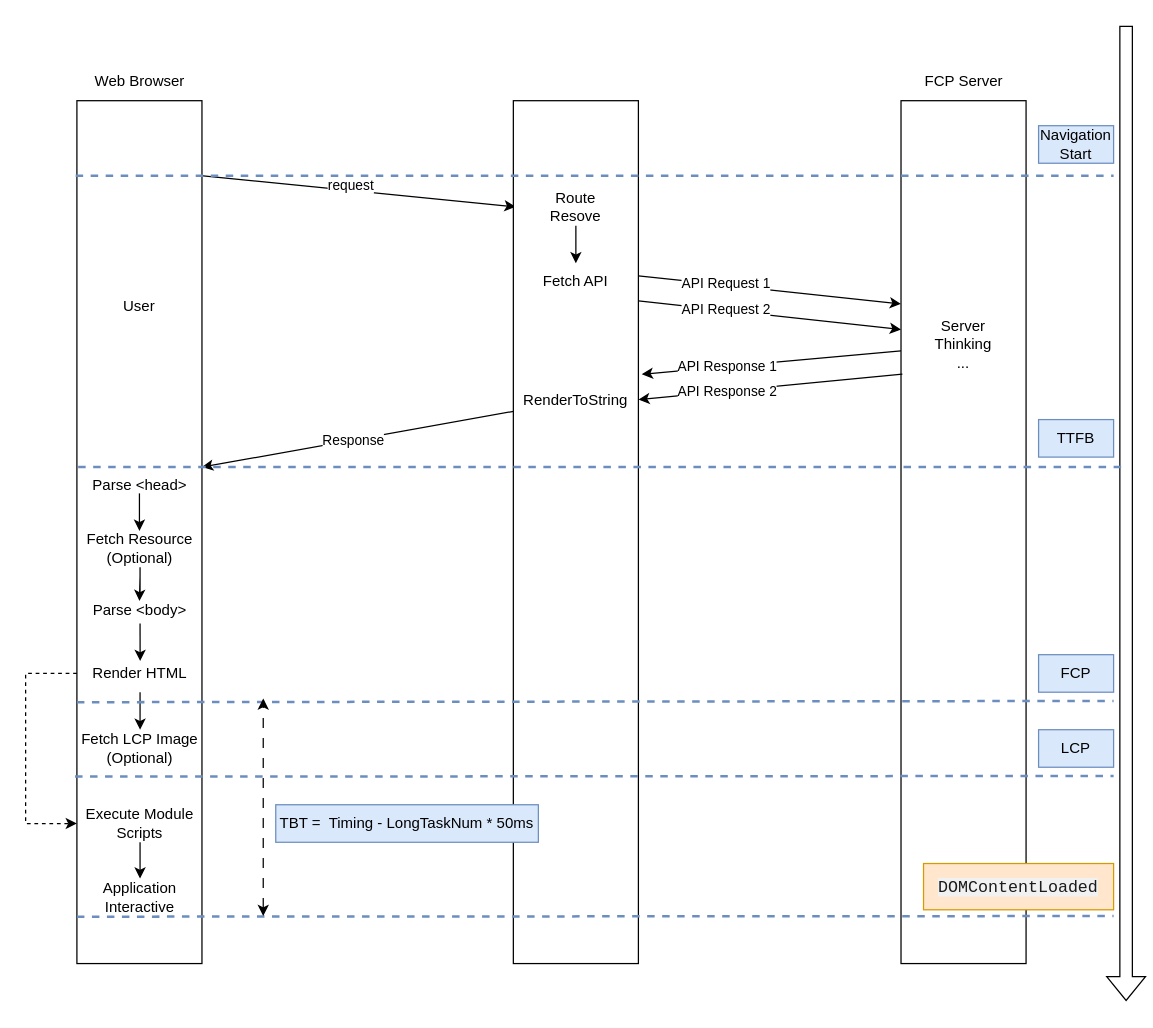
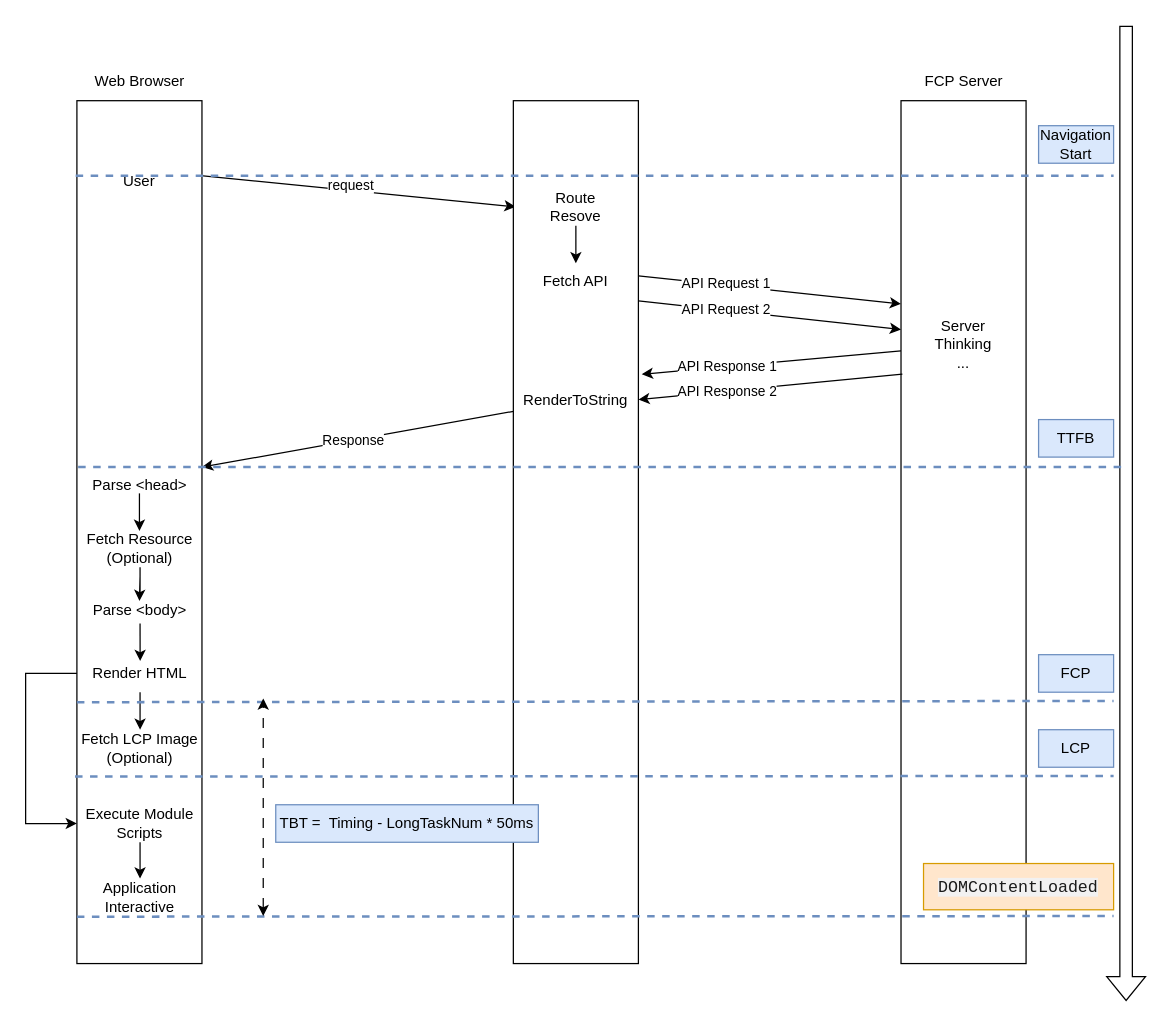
(139, 307) -> (139, 182)
(26, 743) -> (26, 743)
